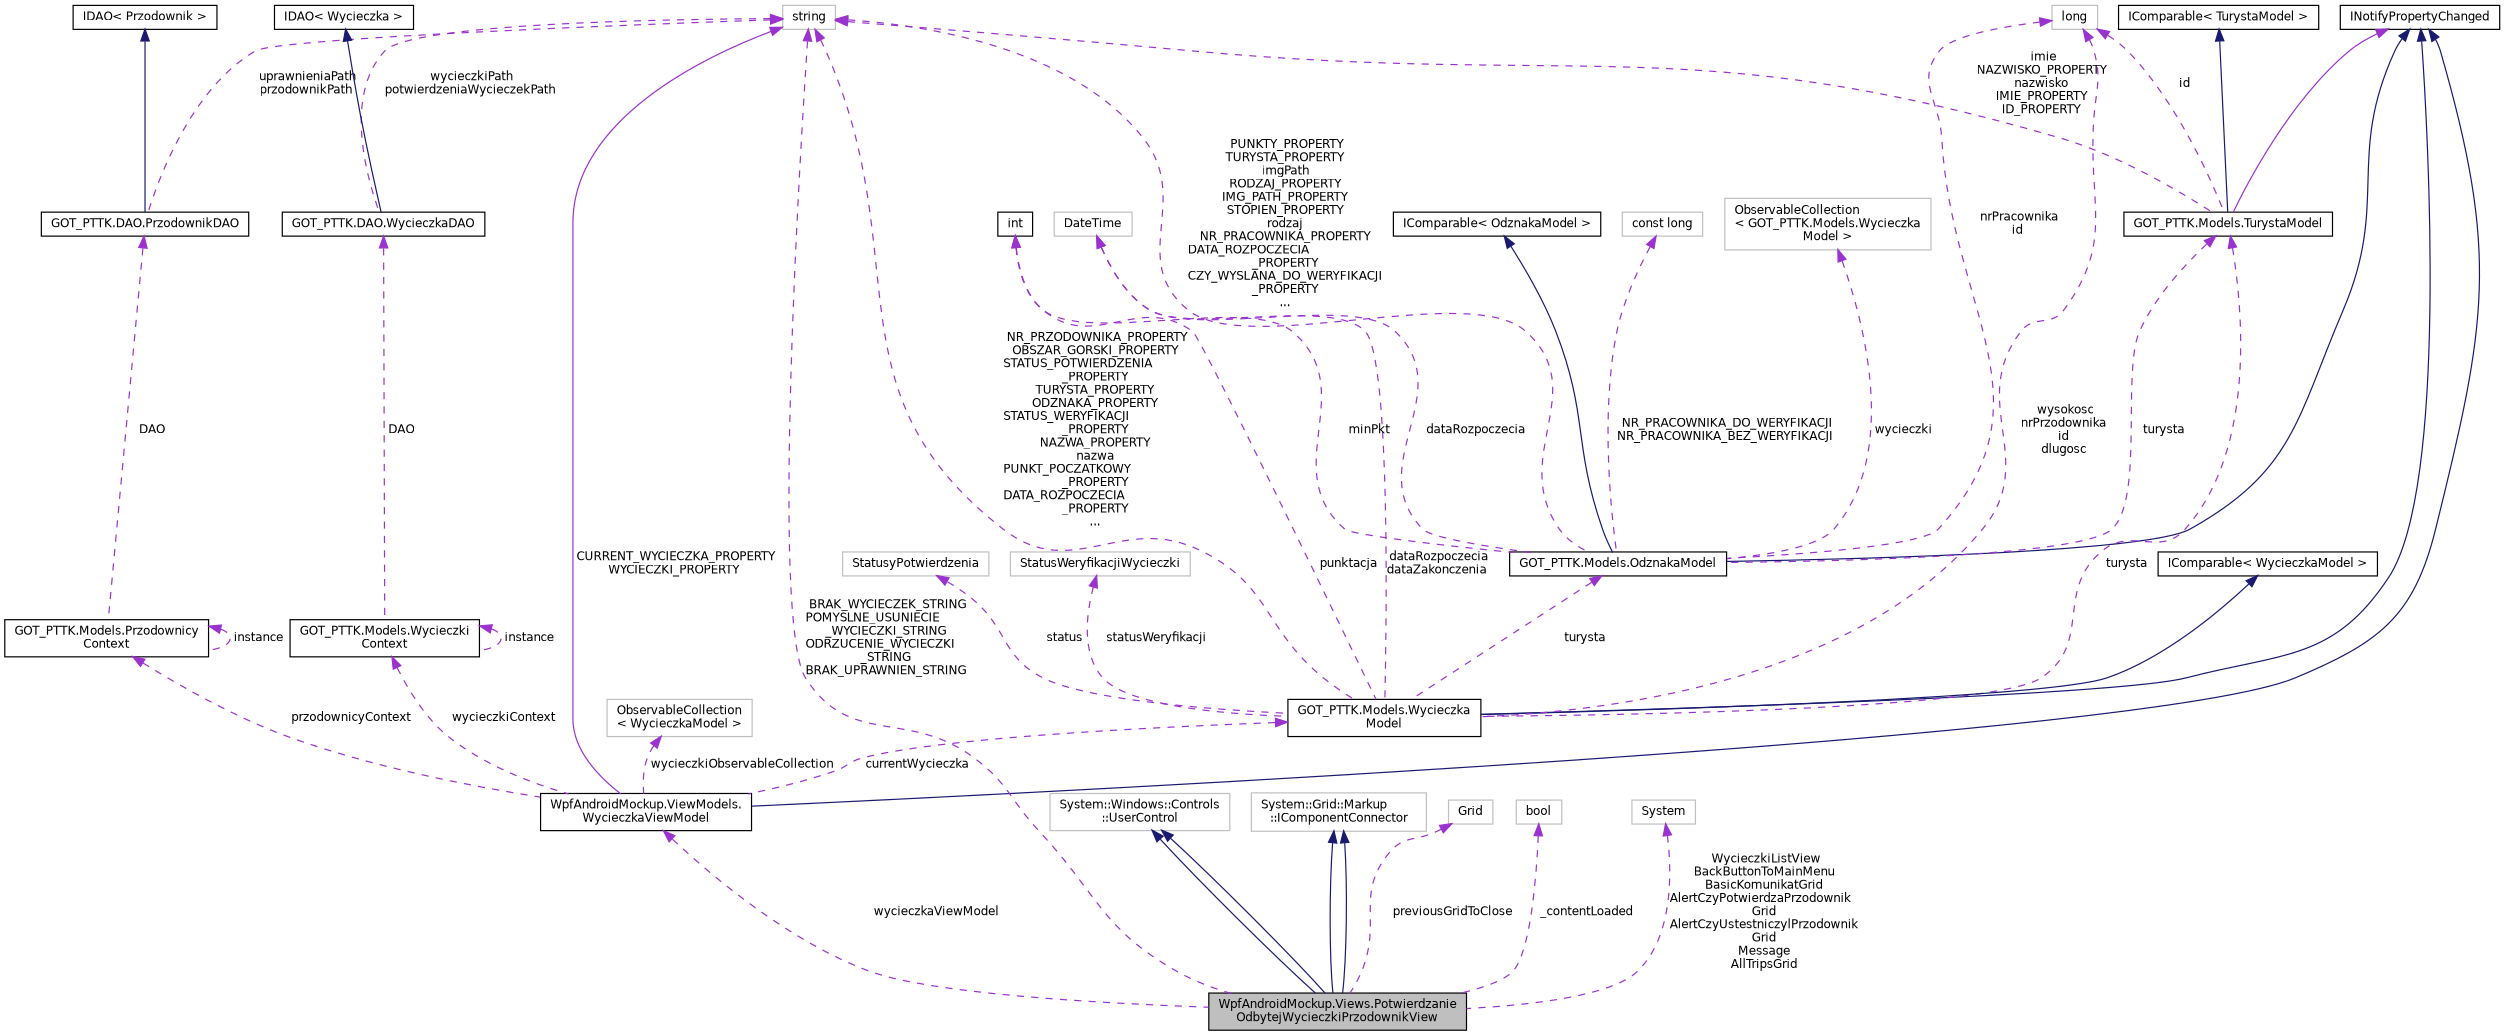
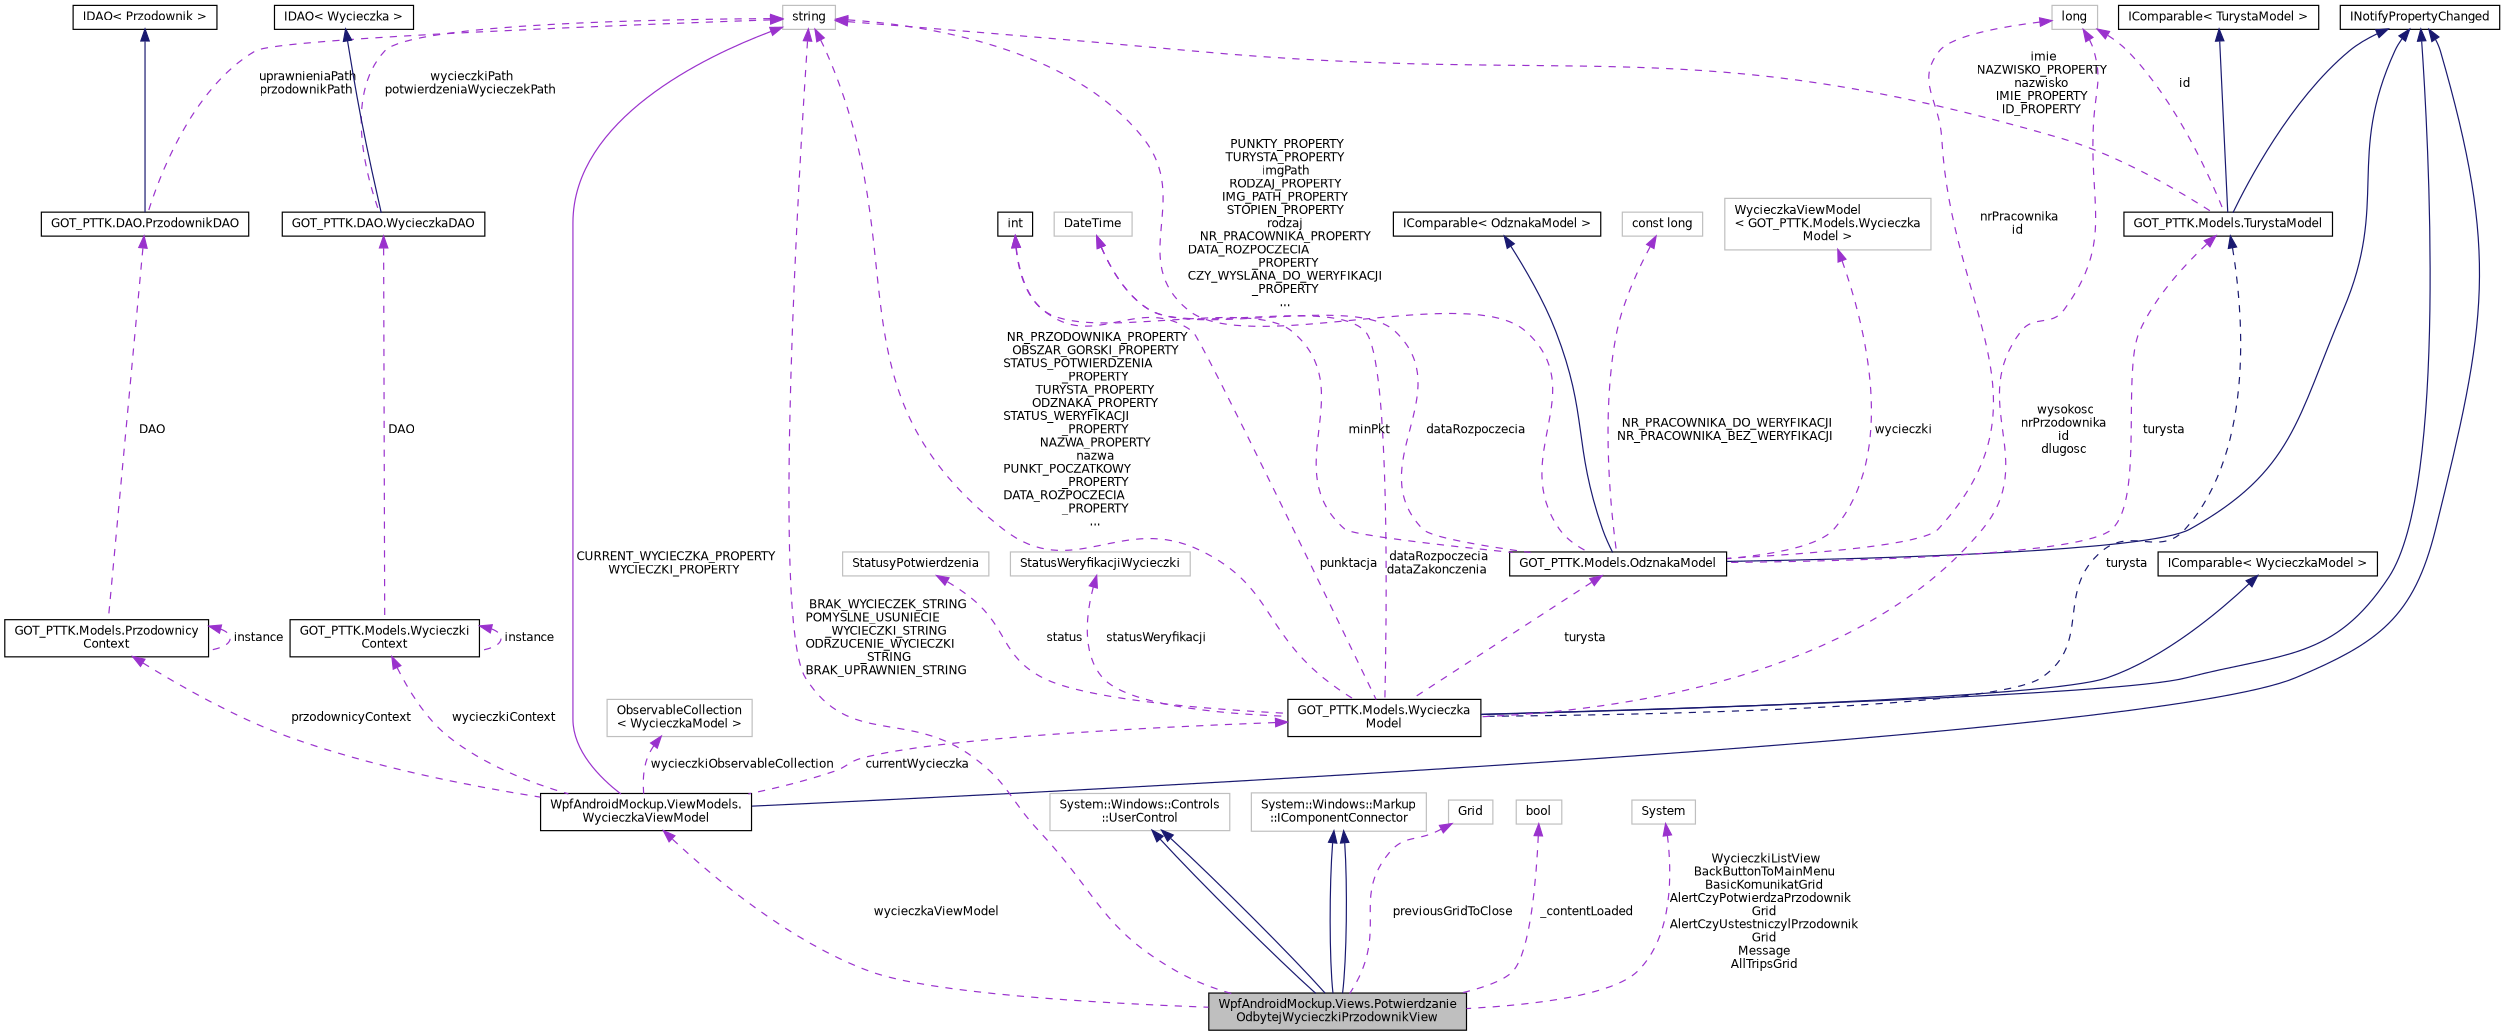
(2293, 113) -> (2293, 113)
(1828, 224) -> (1828, 224)
(2049, 671) -> (2049, 671)
(1339, 812) -> (1339, 812)
